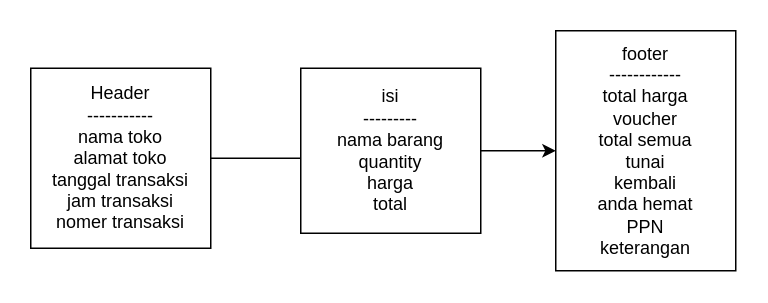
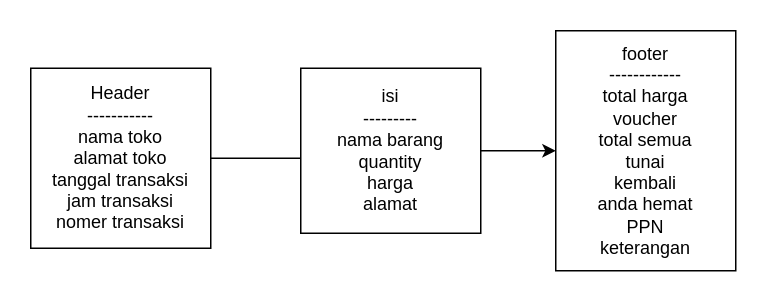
(391, 151) -> (391, 151)
